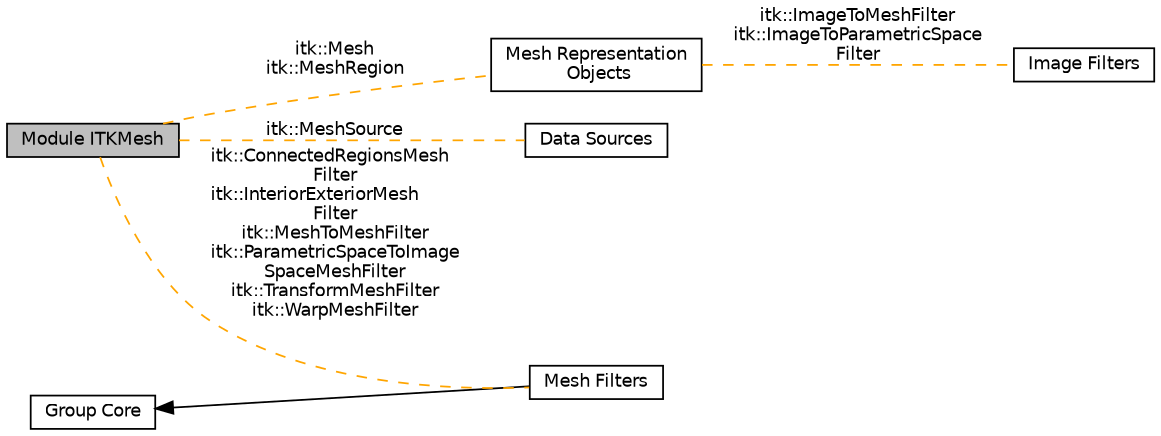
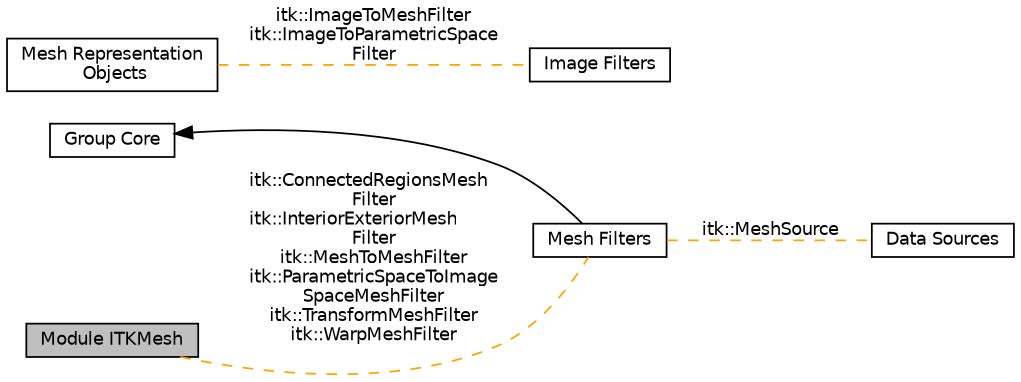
(326, 96) -> none
(352, 140) -> (769, 240)
